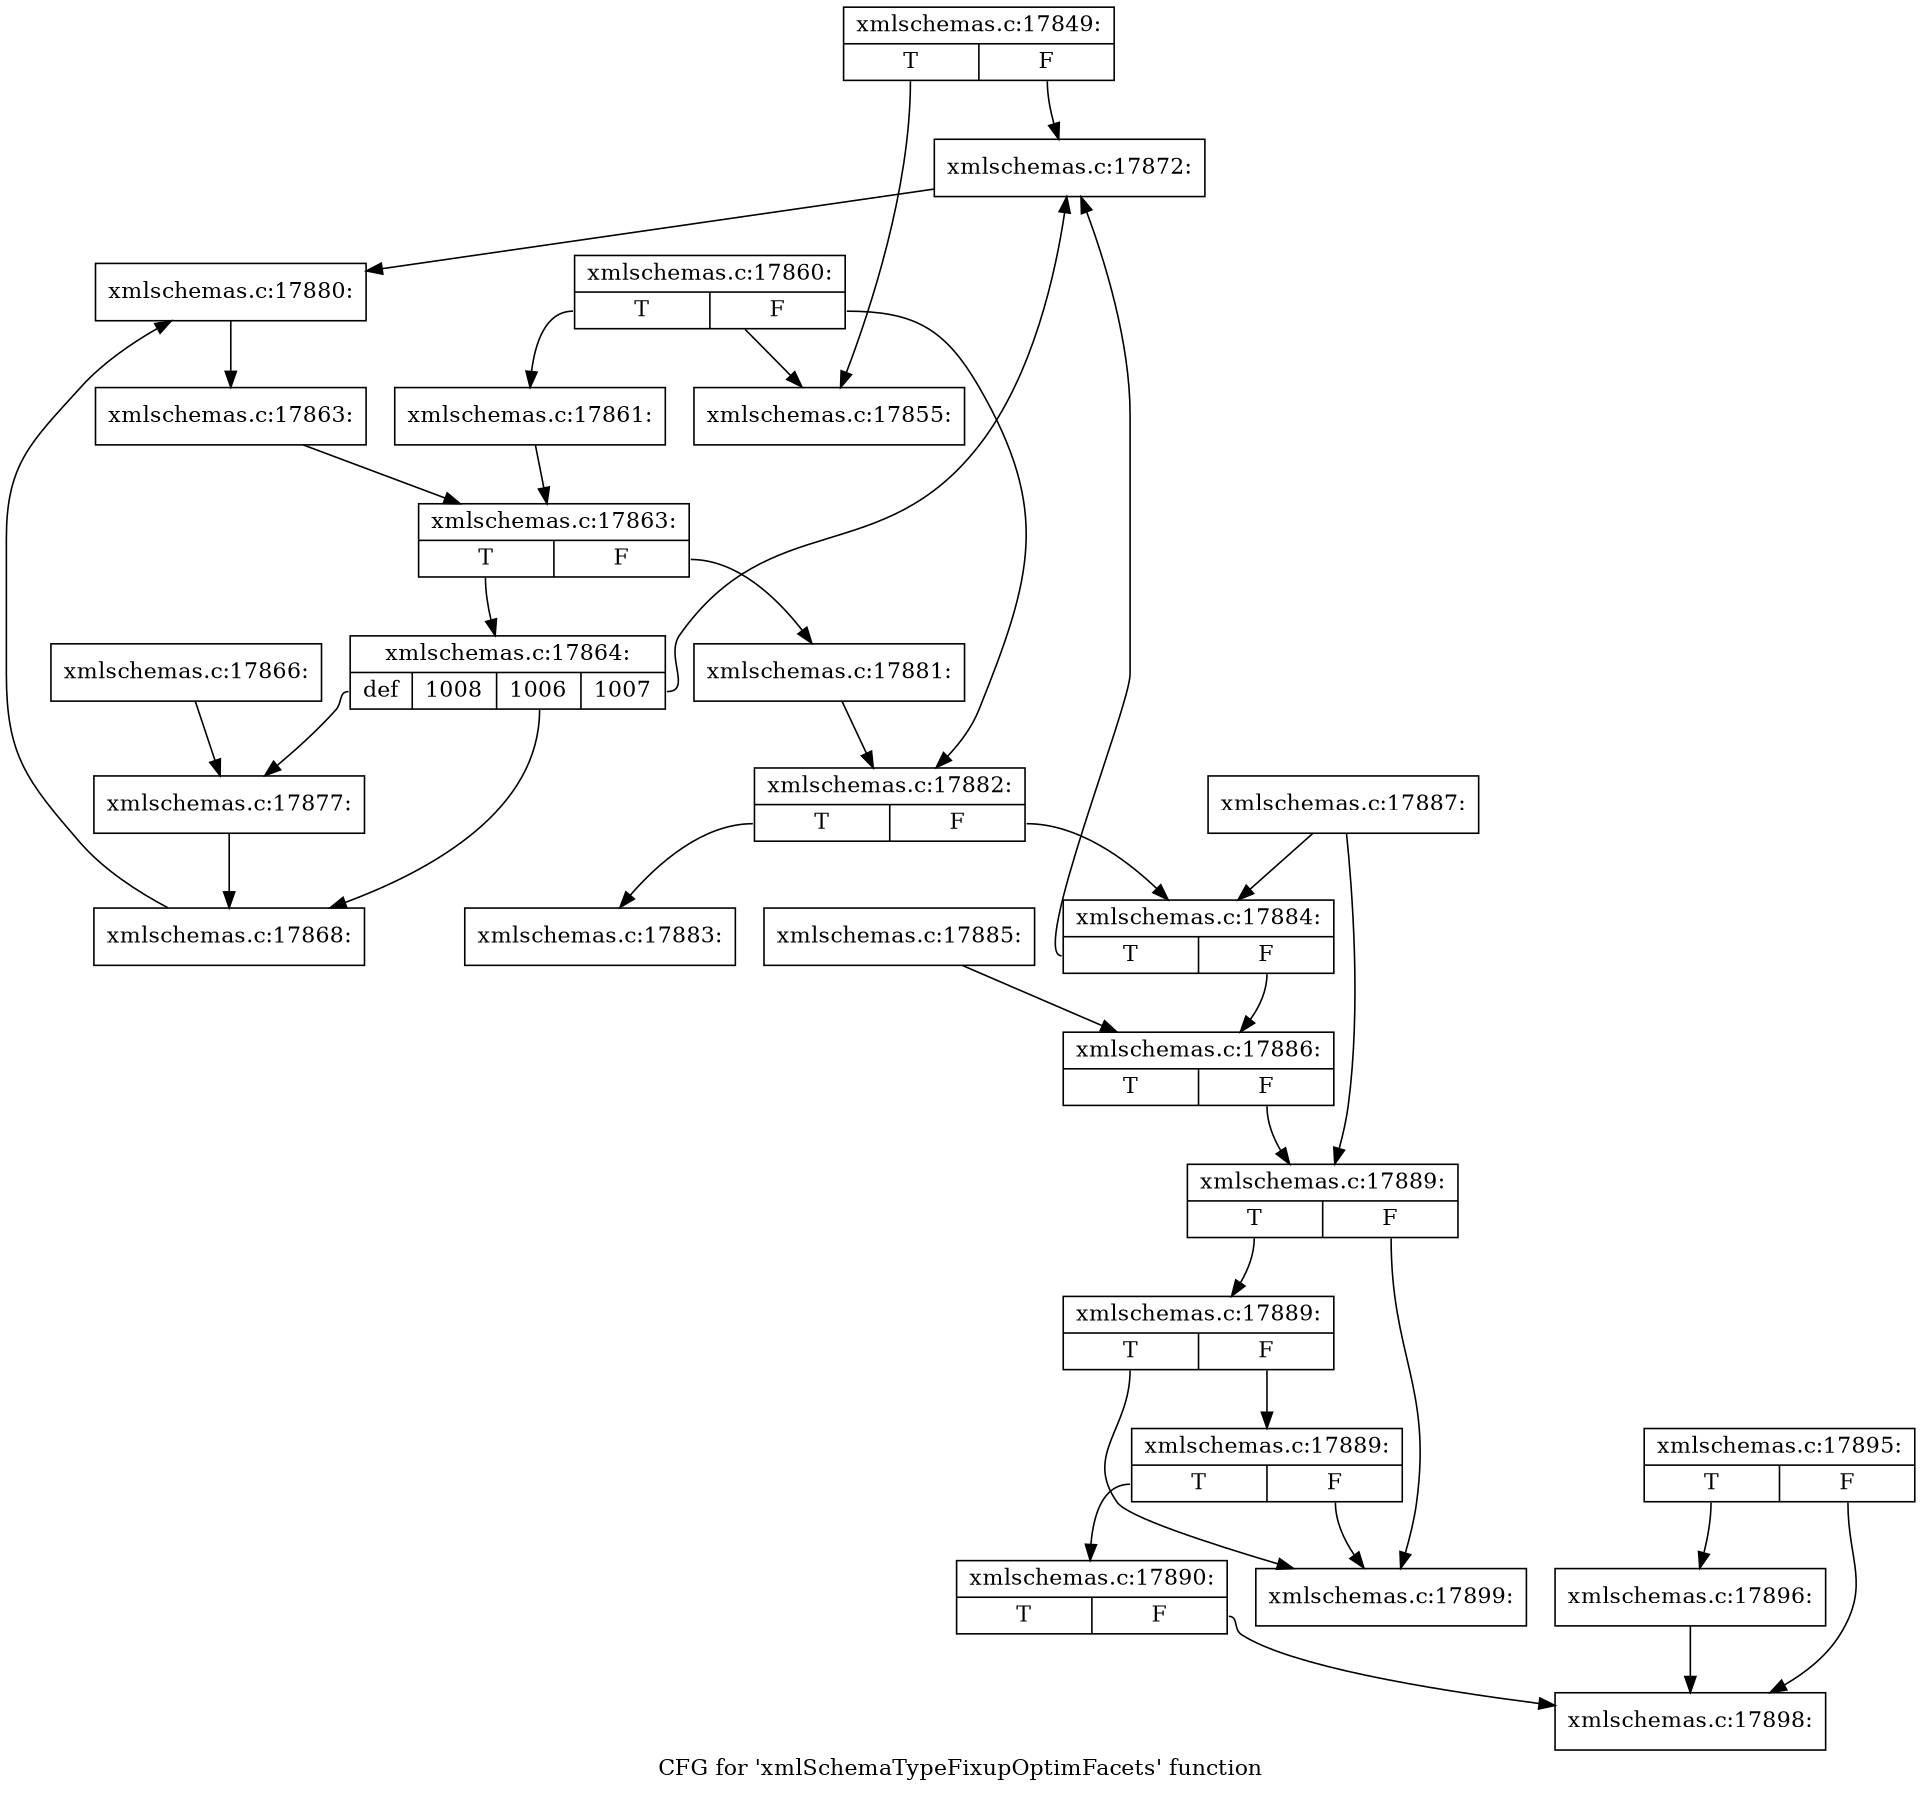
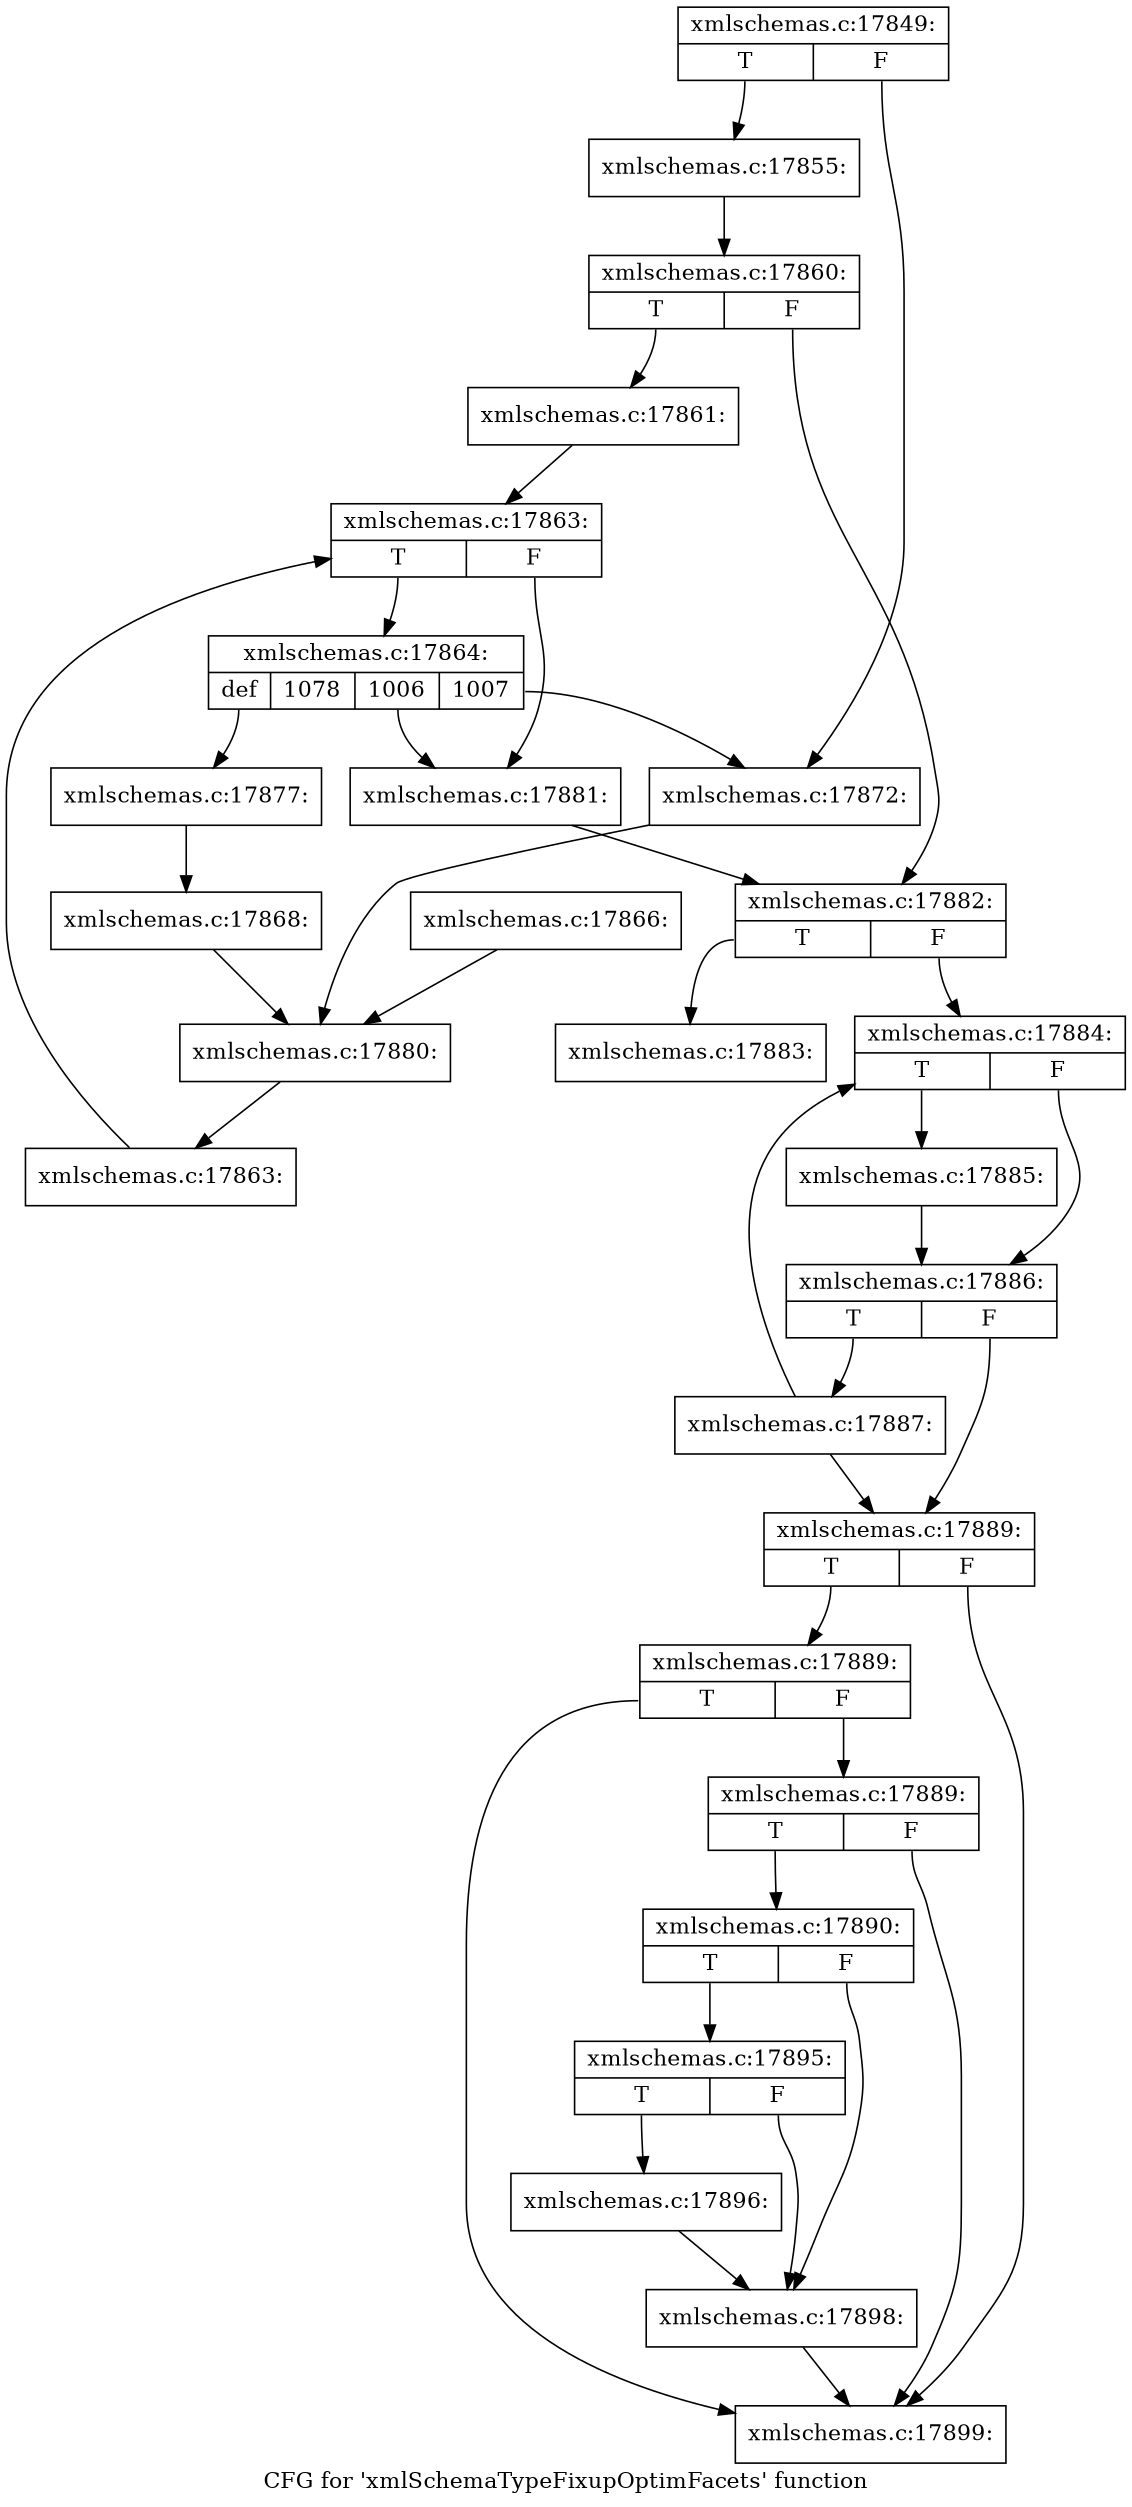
(768, 352) -> (724, 218)
(1130, 587) -> (922, 1111)
(454, 690) -> (313, 690)
(205, 731) -> (438, 983)
(472, 834) -> (405, 736)
none -> (849, 1361)
none -> (710, 2004)
none -> (821, 2370)
